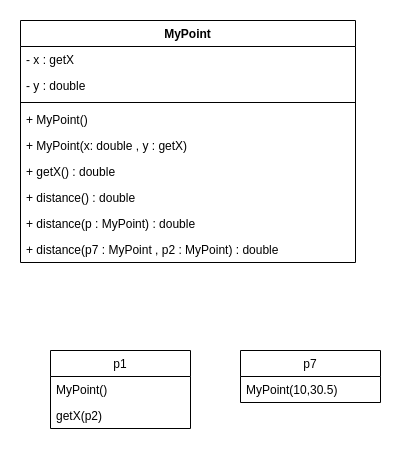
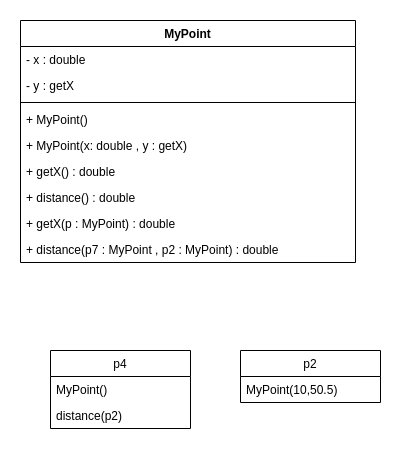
(53, 60) -> (59, 60)
(59, 86) -> (53, 86)
(118, 224) -> (106, 224)
(120, 364) -> (120, 364)
(310, 364) -> (310, 364)
(295, 390) -> (295, 390)
(83, 416) -> (95, 416)
